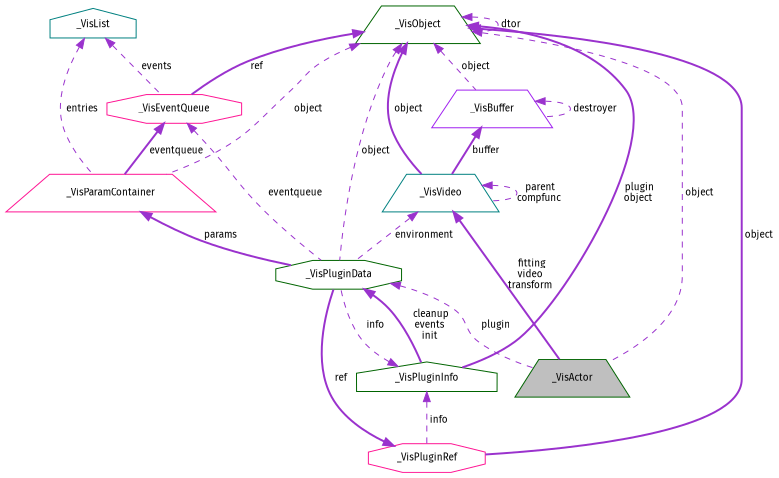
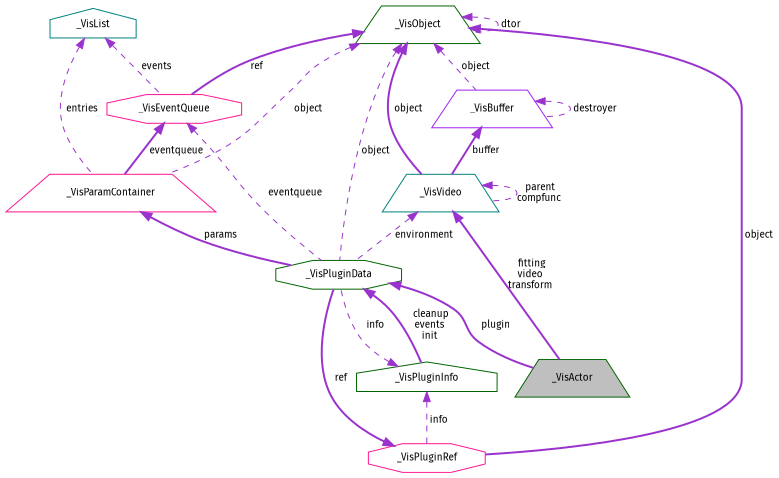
(682, 140) -> none
(621, 178) -> none
(467, 326) -> (467, 326)
